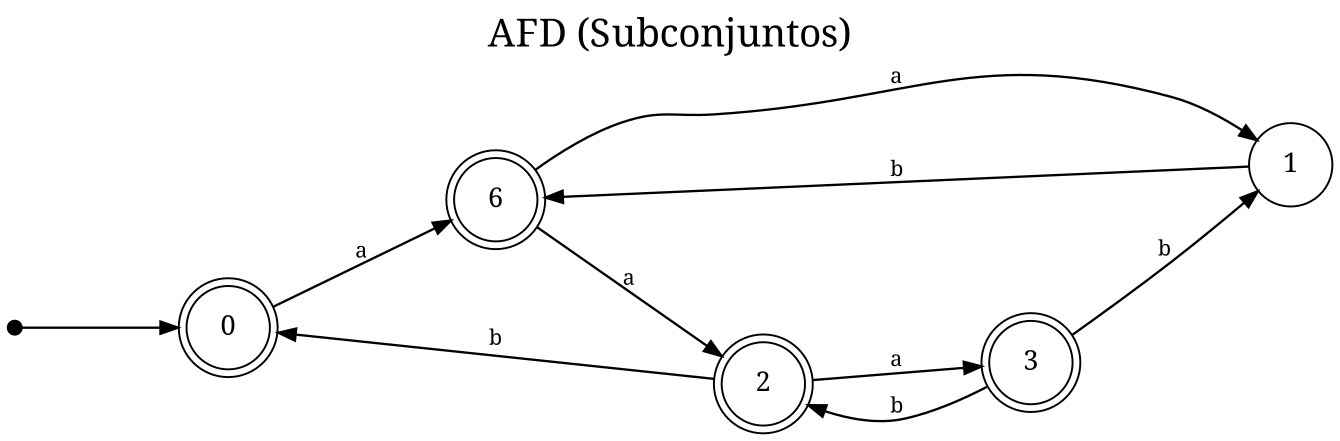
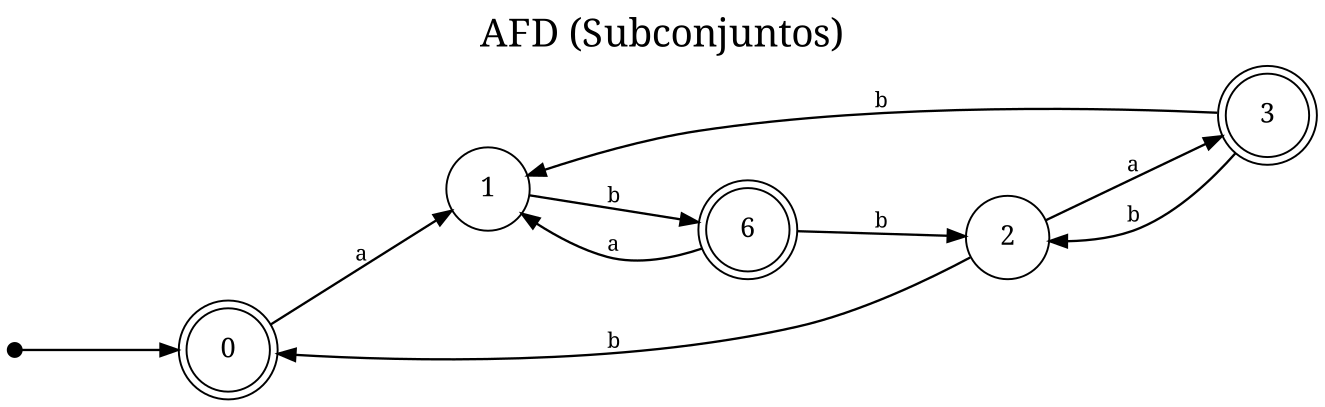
(354, 268) -> (353, 272)
(630, 279) -> (882, 222)
(763, 384) -> (1008, 238)
